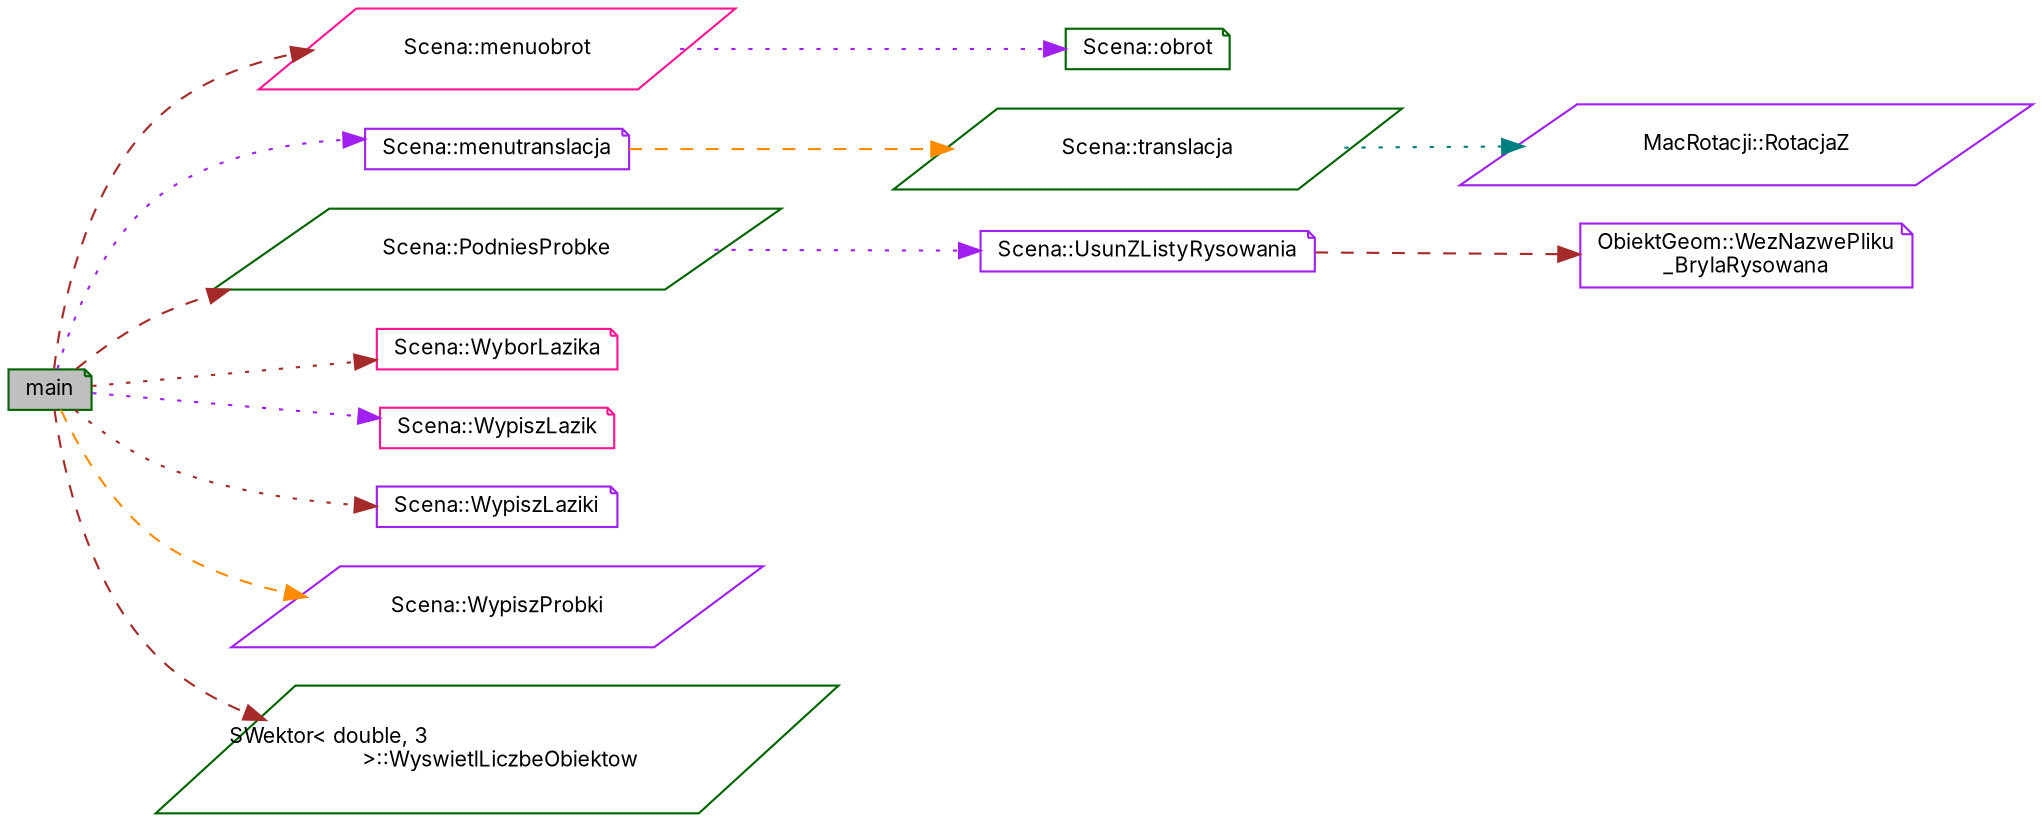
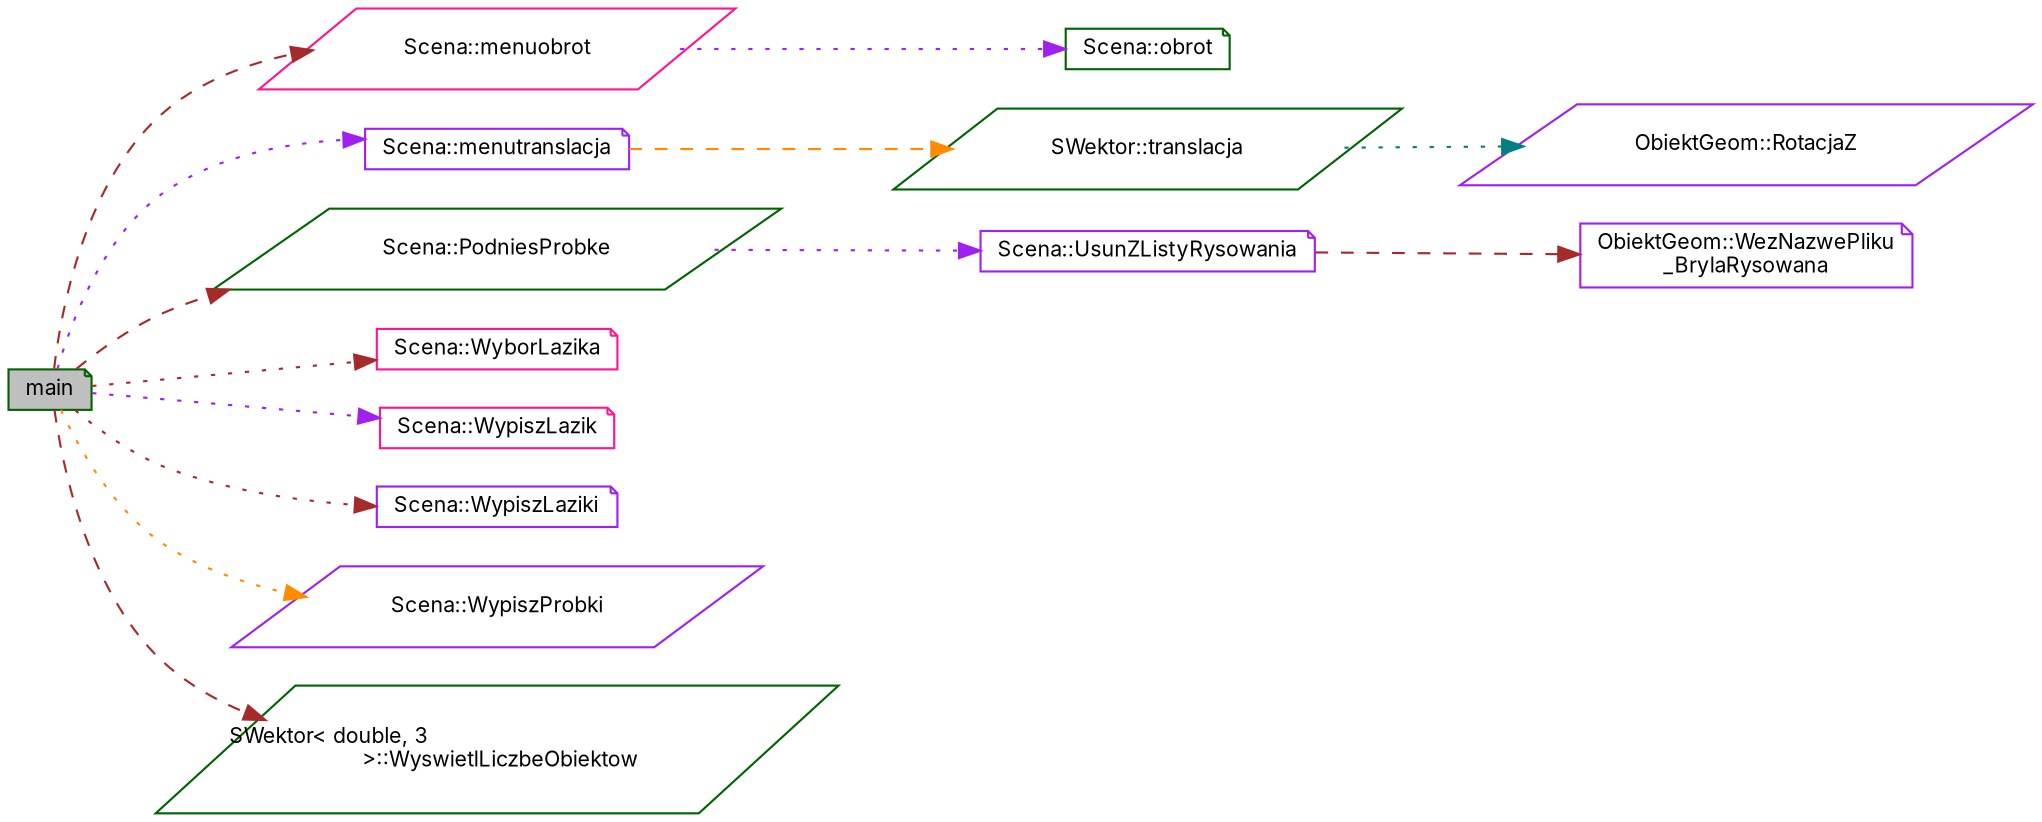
(1746, 145) -> (1746, 145)
(1148, 149) -> (1148, 149)
(148, 532) -> (148, 532)
